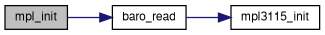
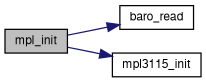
(202, 17) -> (84, 51)
